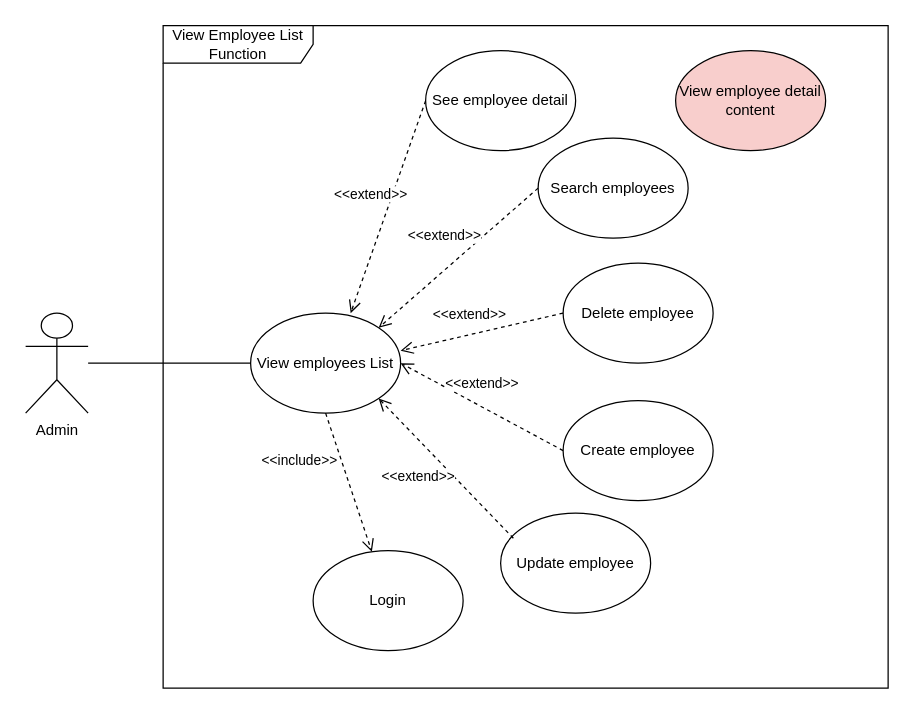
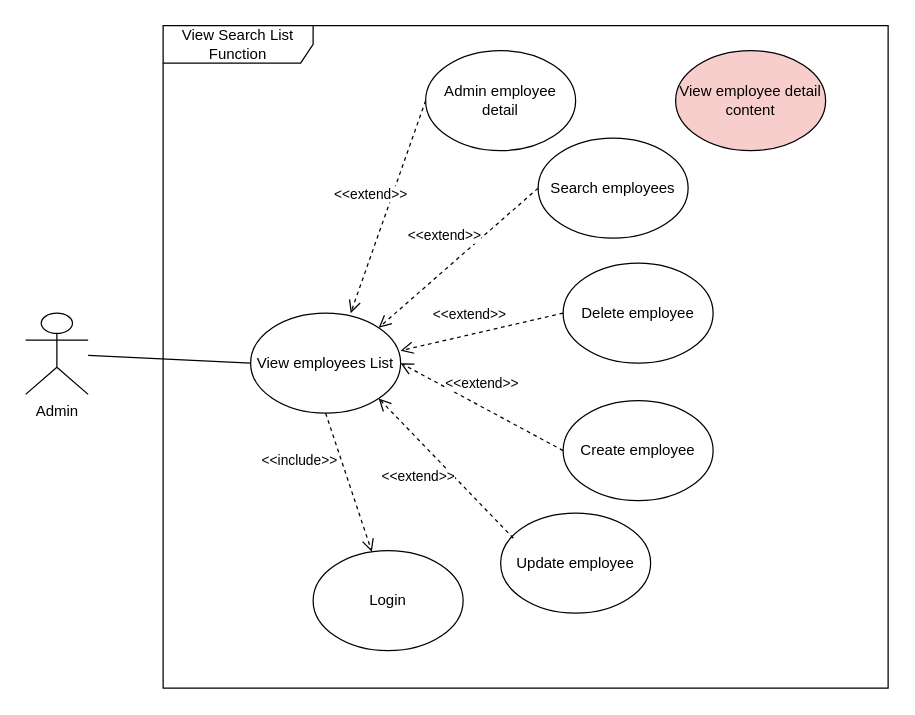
(238, 44) -> (238, 44)
(501, 101) -> (501, 101)
(57, 363) -> (57, 354)
